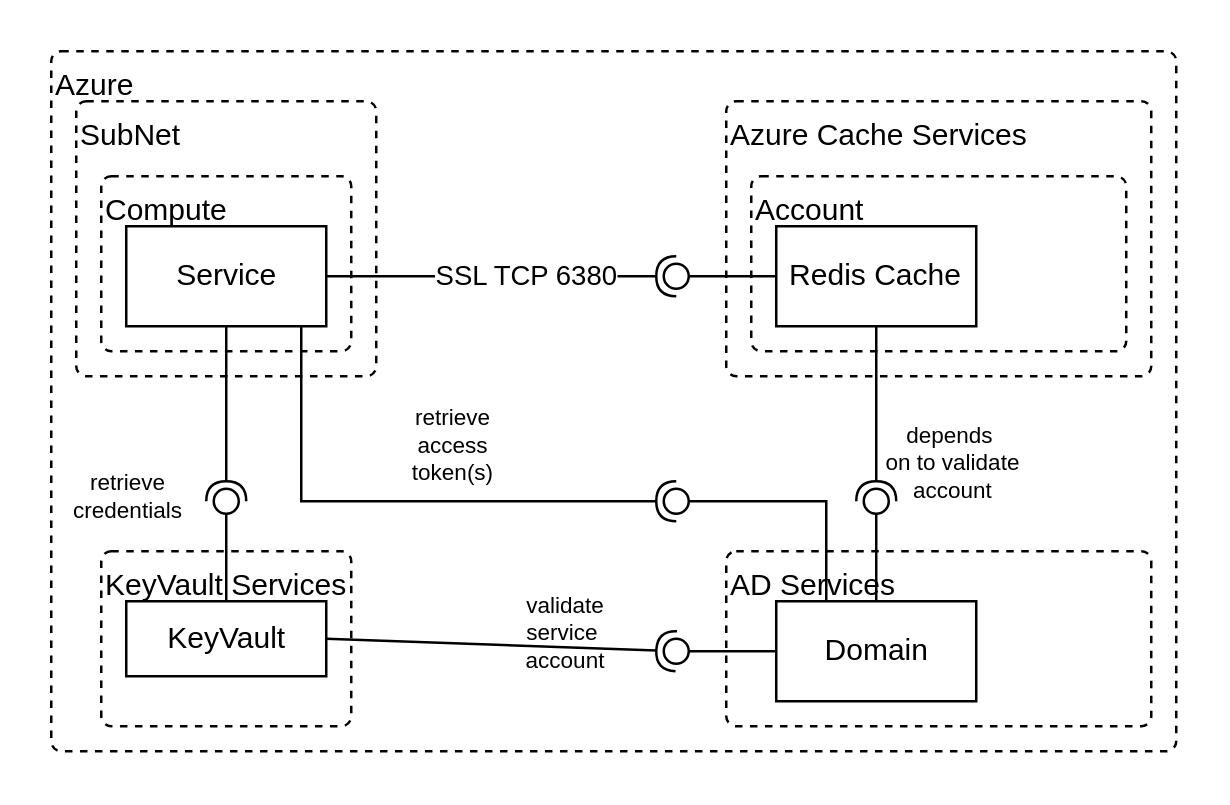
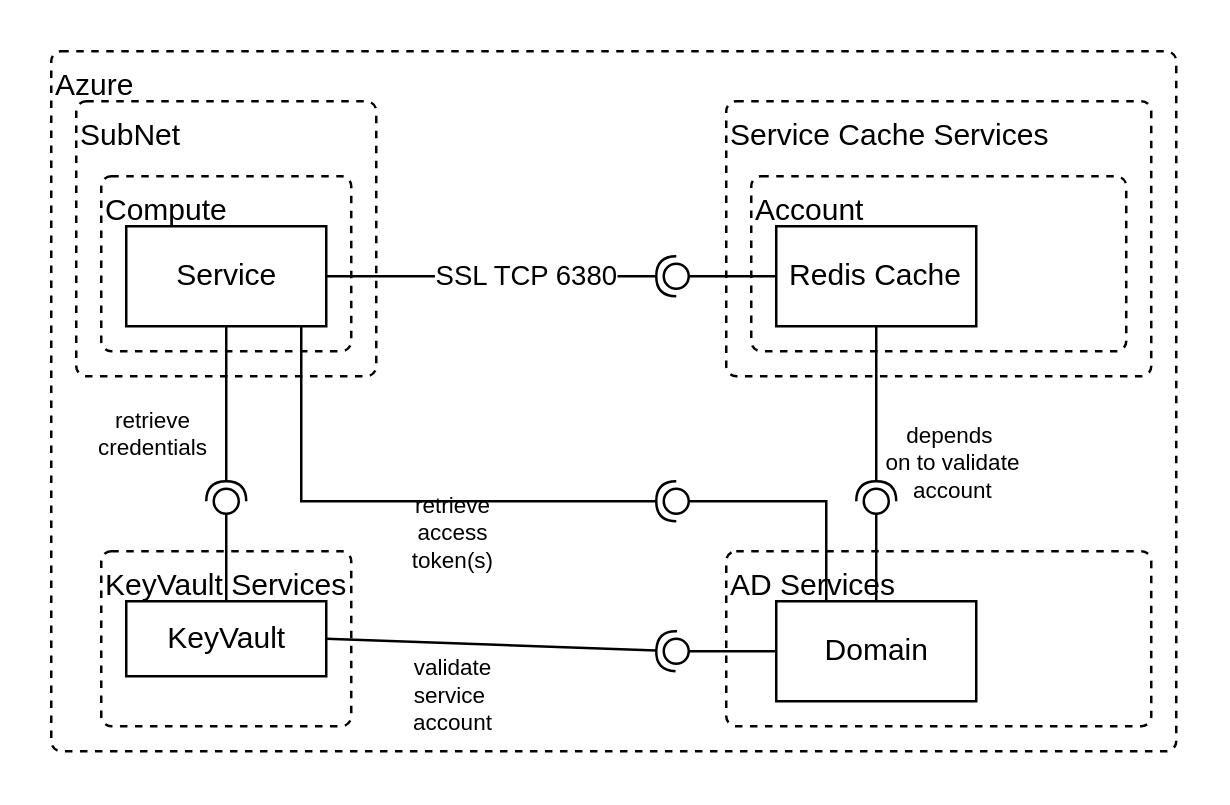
(888, 137) -> (900, 137)
(454, 446) -> (454, 534)
(129, 496) -> (154, 434)
(566, 634) -> (454, 696)
